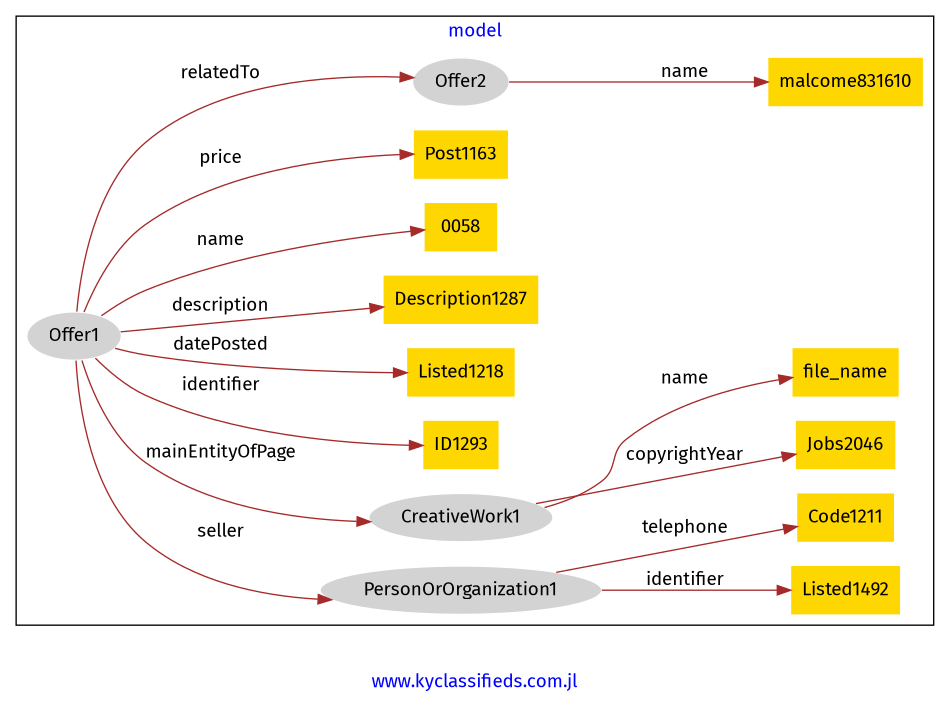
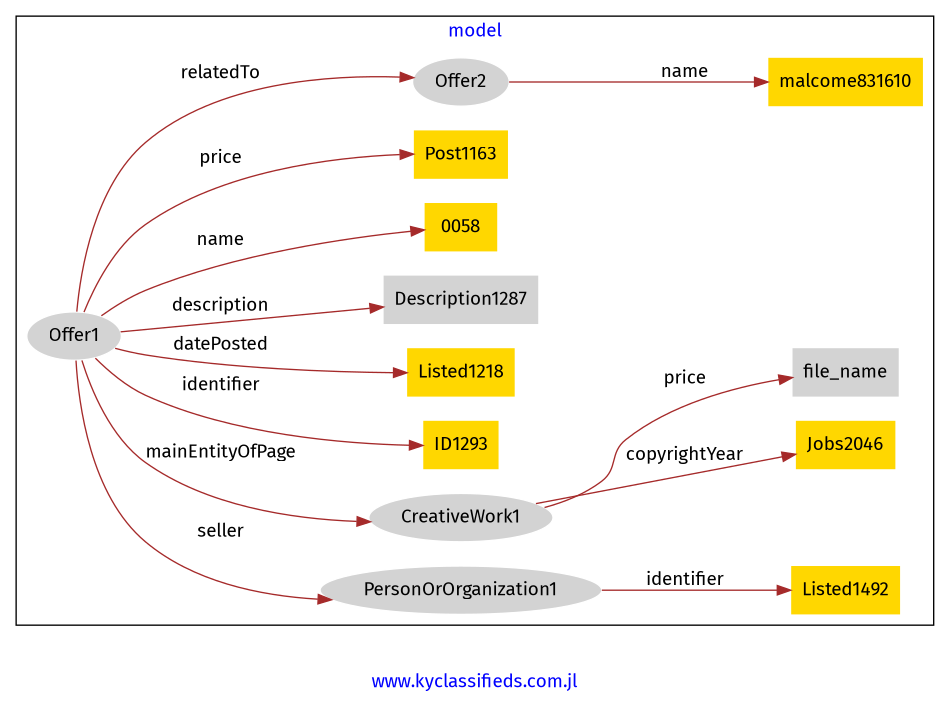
(461, 300) -> (461, 300)
(846, 372) -> (846, 372)
(685, 378) -> (685, 378)
(846, 518) -> none
